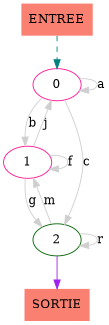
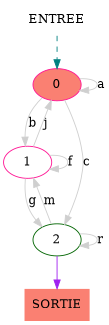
(57, 20) -> (57, 20)
(57, 85) -> (57, 85)
